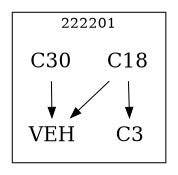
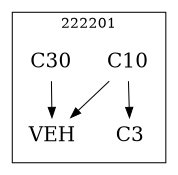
(128, 62) -> (128, 62)
